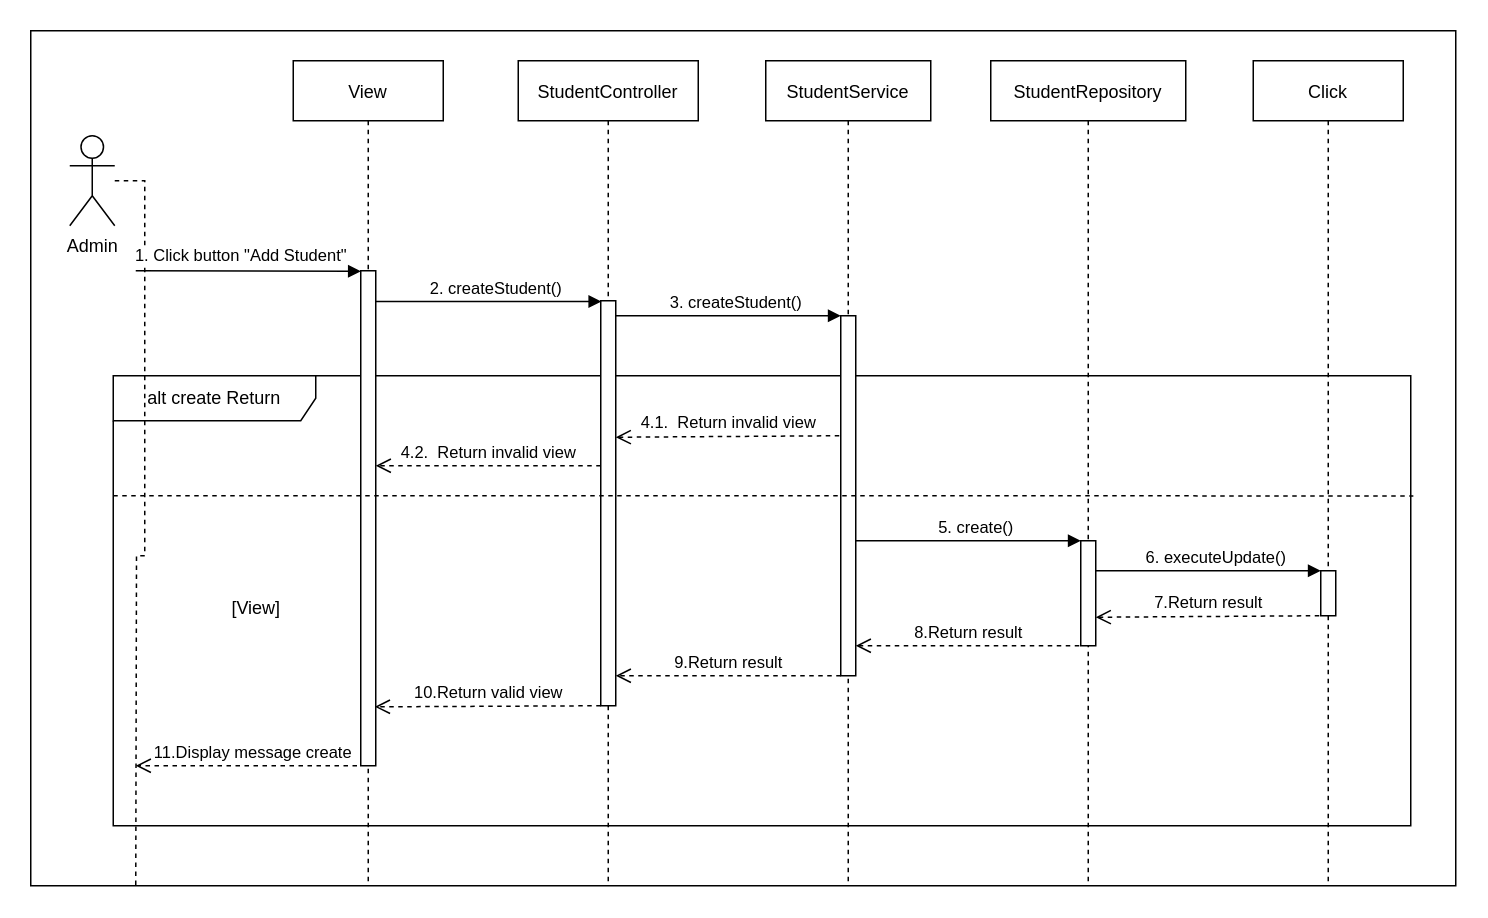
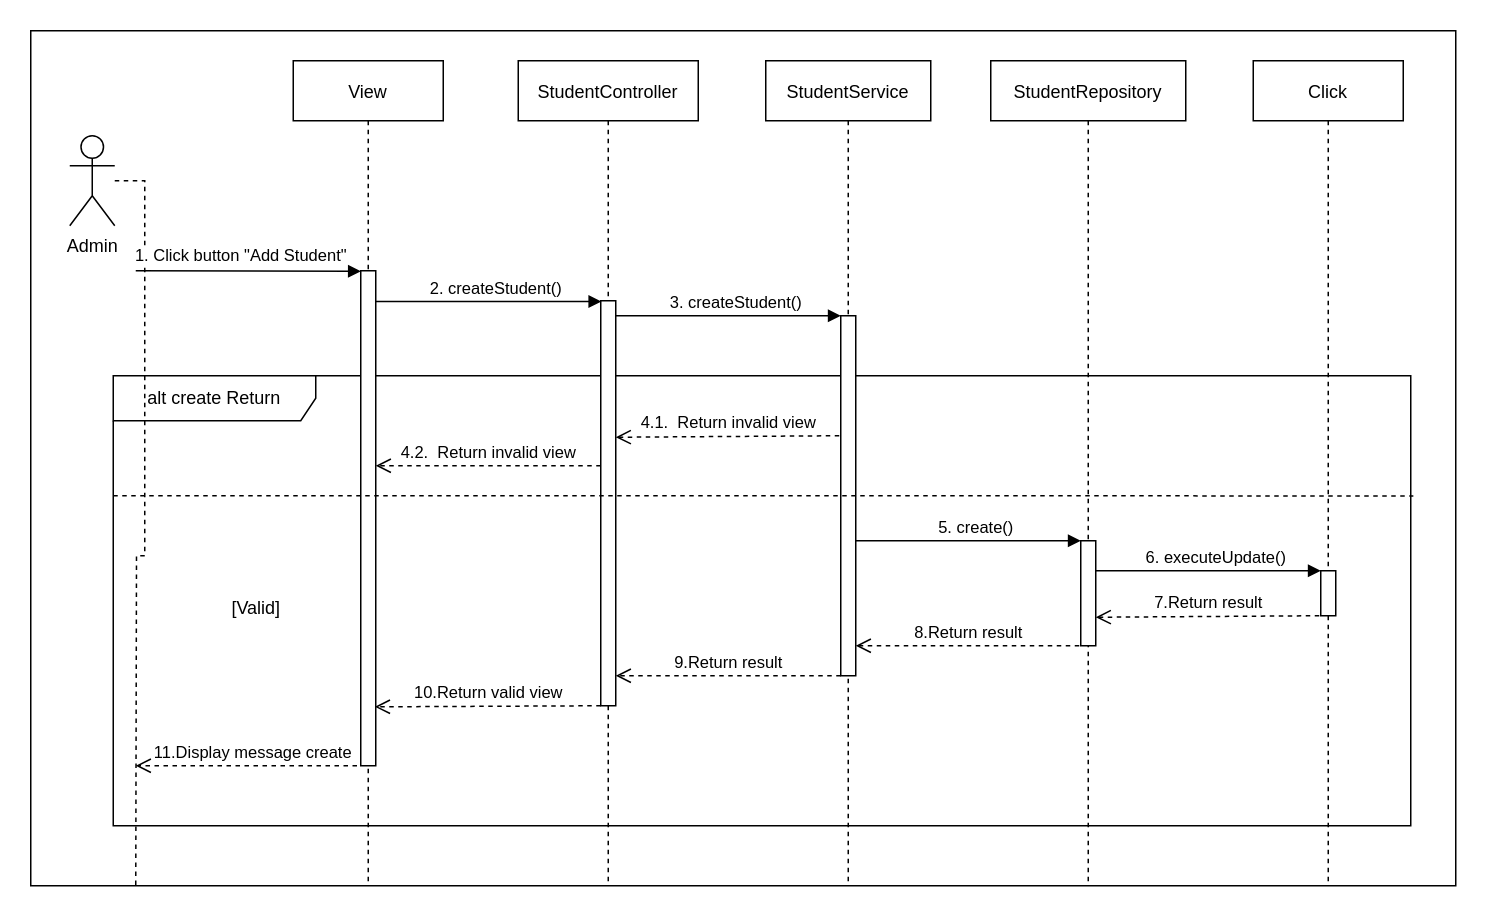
(257, 608) -> (257, 608)
